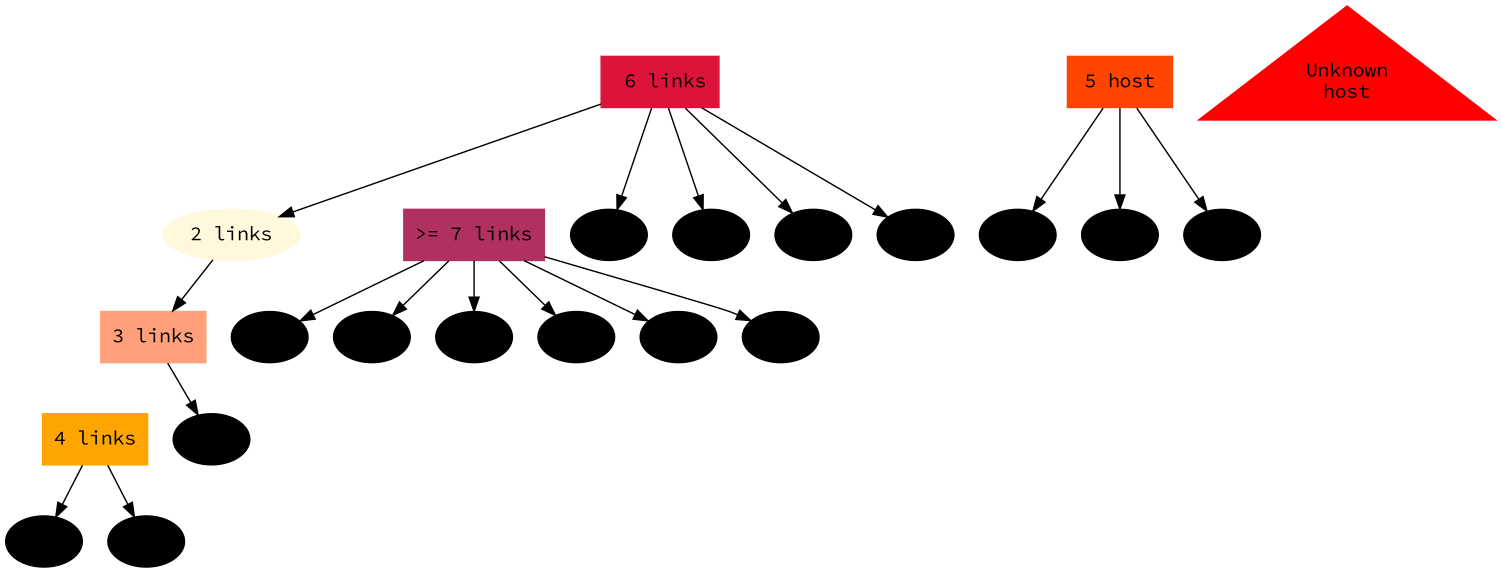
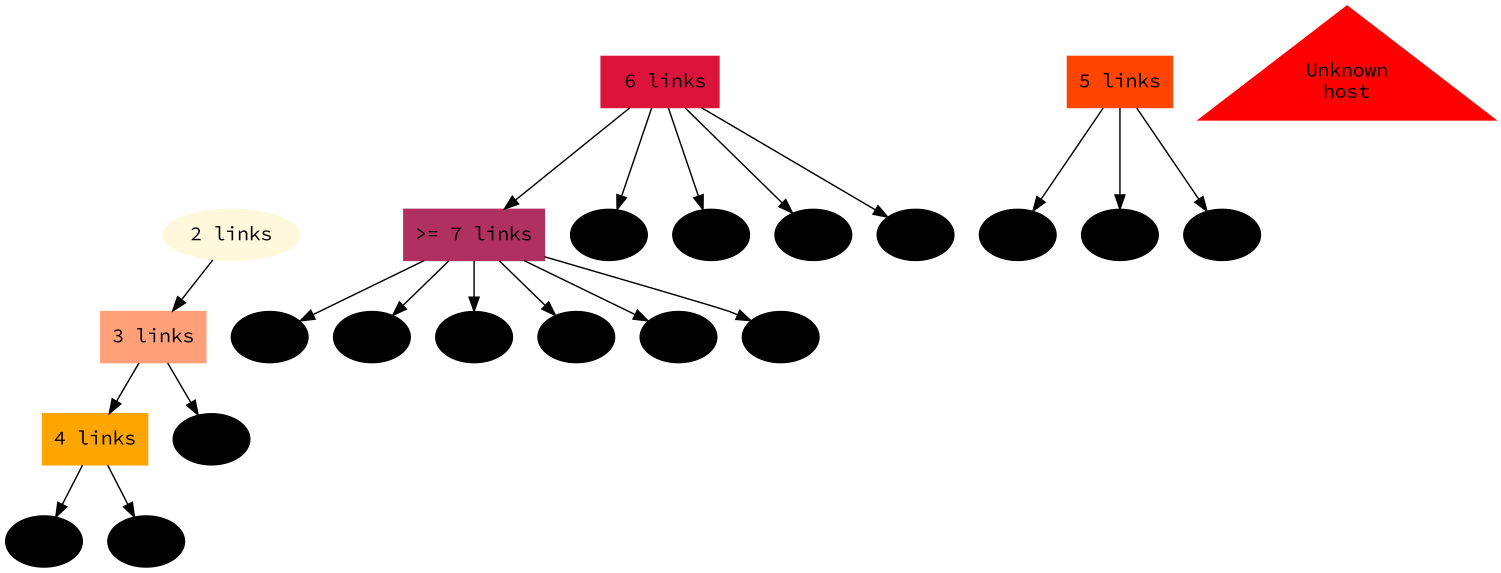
(1120, 82) -> (1120, 82)
(447, 158) -> (573, 154)
none -> (128, 382)
